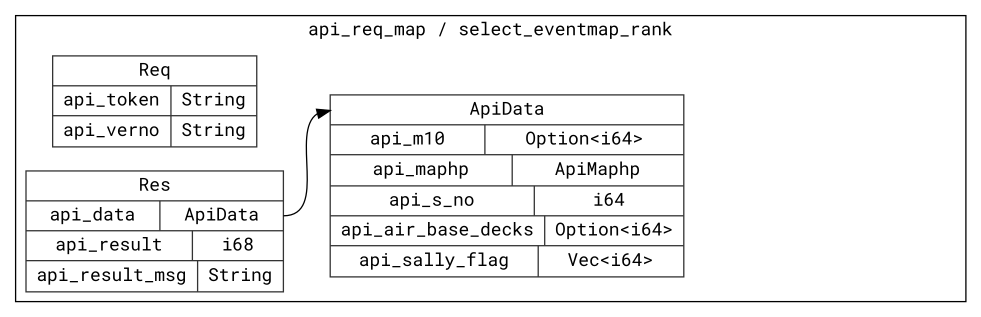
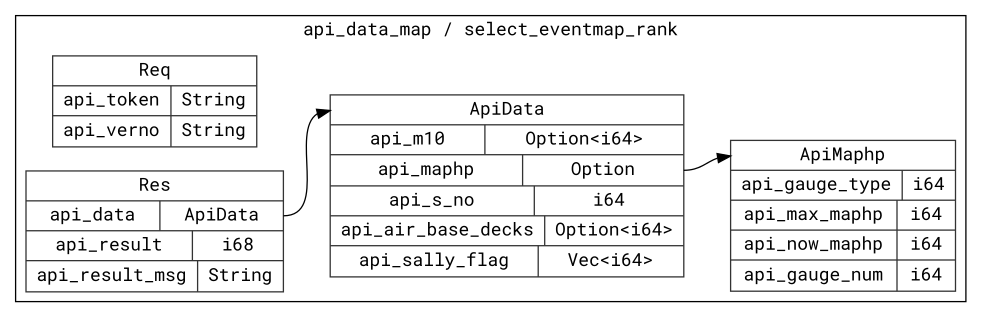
(491, 31) -> (491, 31)
(598, 170) -> (603, 170)
none -> (843, 216)
